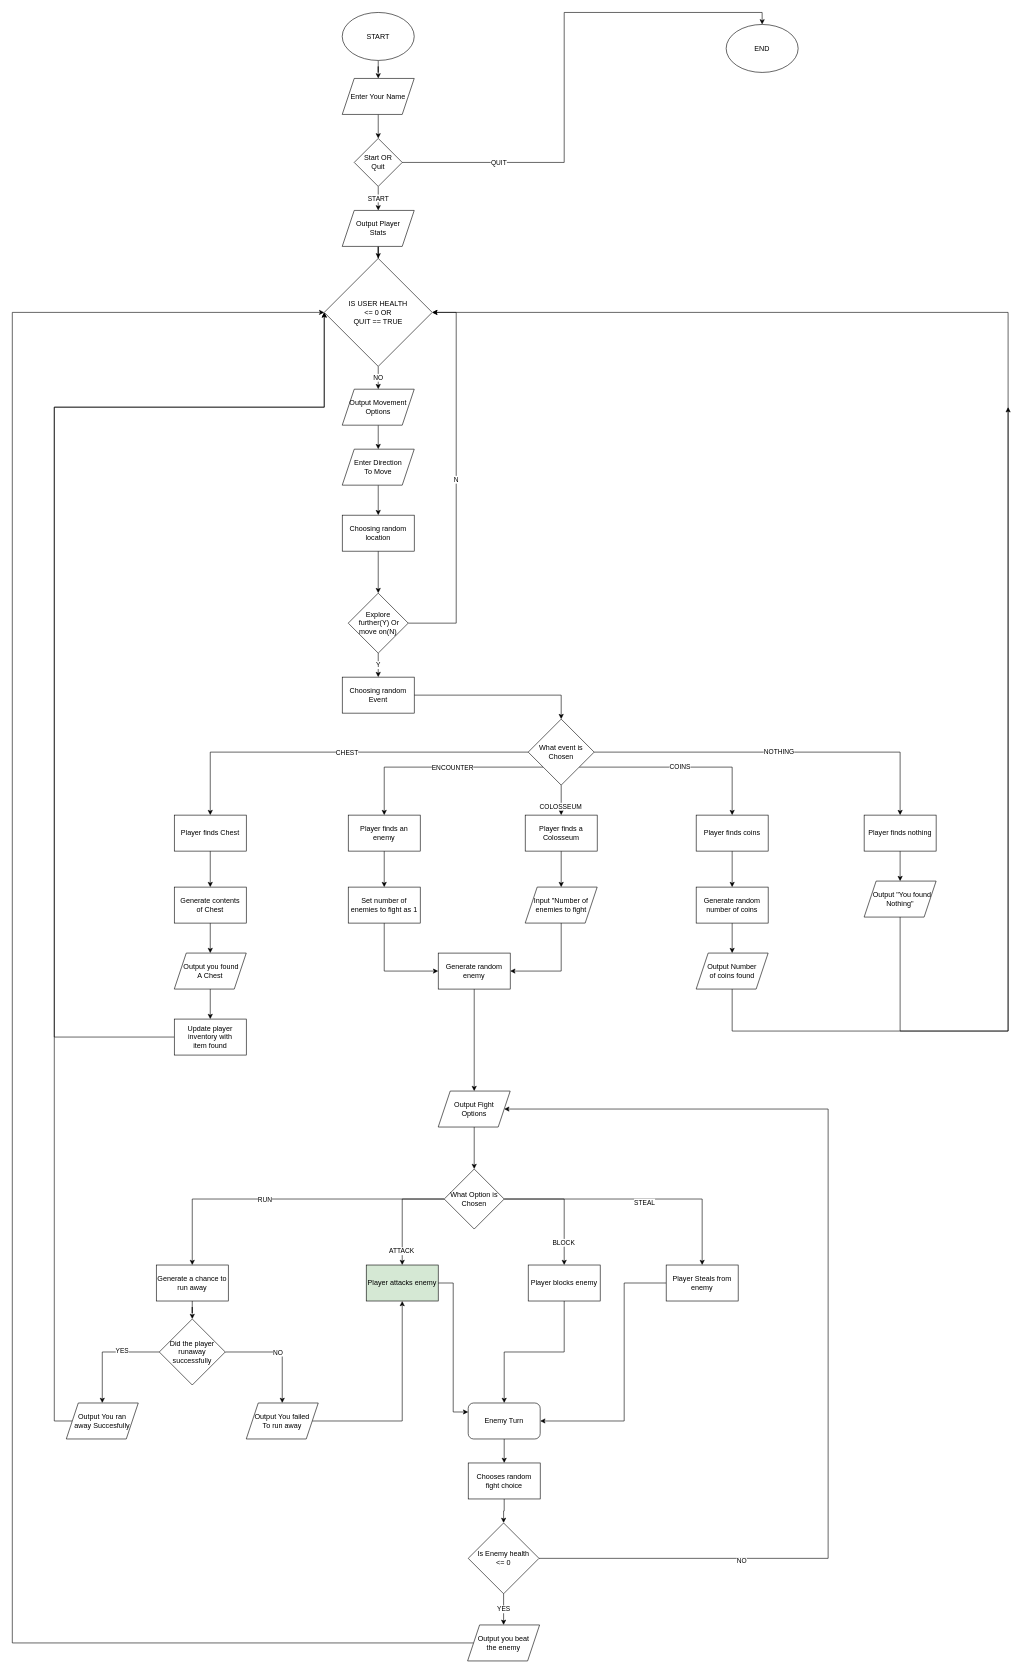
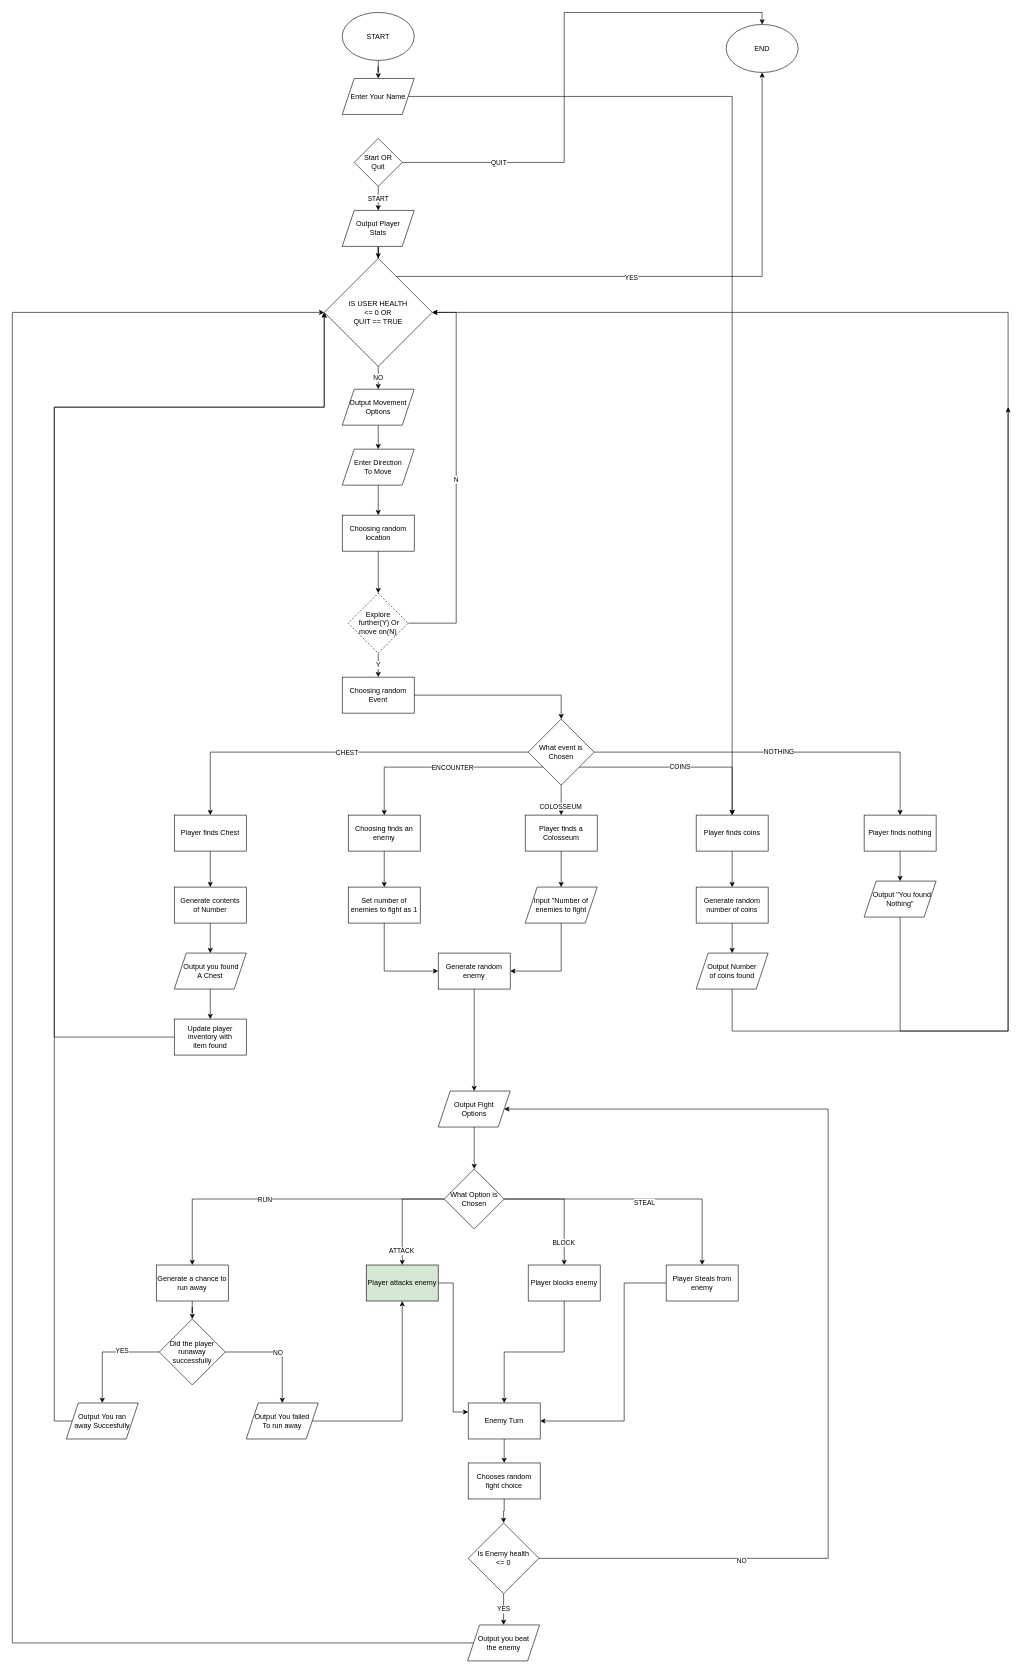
(378, 132) -> (732, 269)
none -> (580, 276)
(378, 623) -> (378, 623)
(384, 833) -> (384, 833)
(210, 905) -> (210, 905)
(504, 1421) -> (504, 1421)
